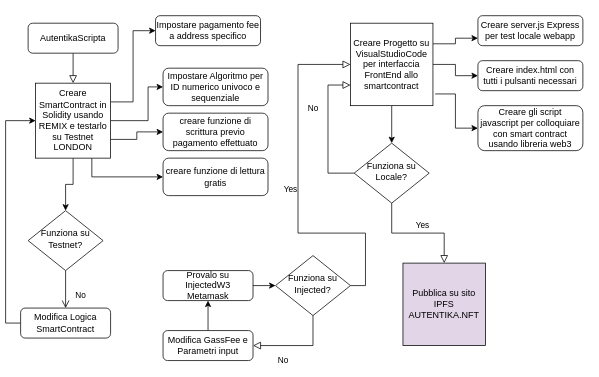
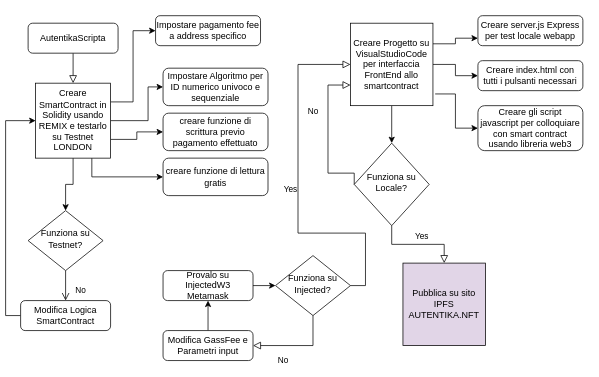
(392, 173) -> (392, 184)
(66, 323) -> (66, 315)
